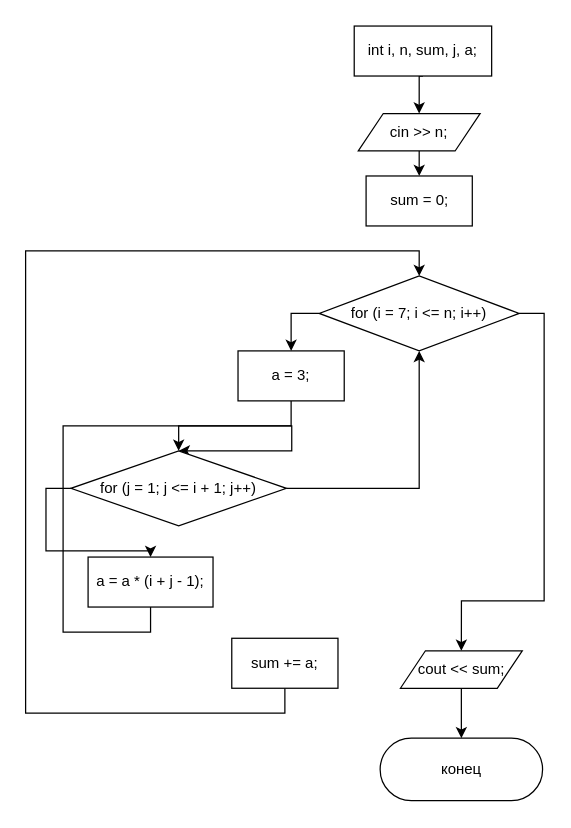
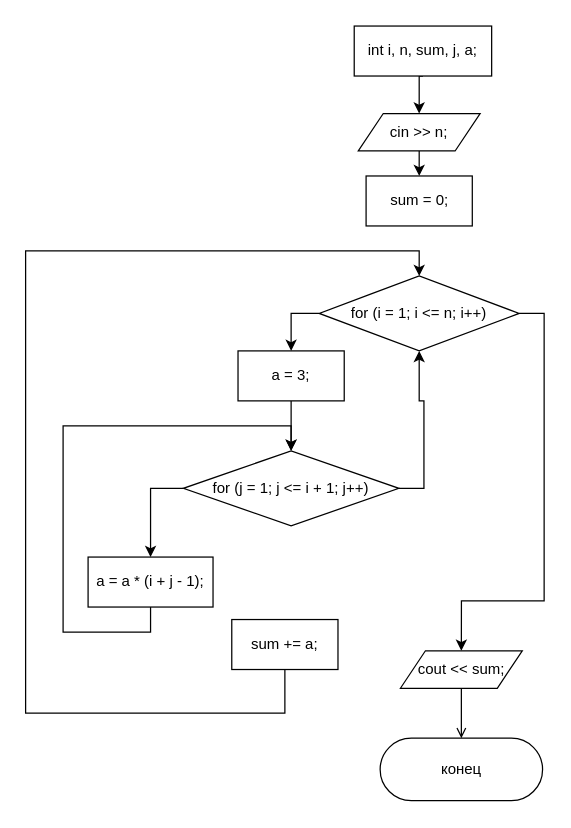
(419, 313) -> (419, 313)
(179, 488) -> (291, 488)
(285, 663) -> (285, 644)
(462, 728) -> (462, 730)
